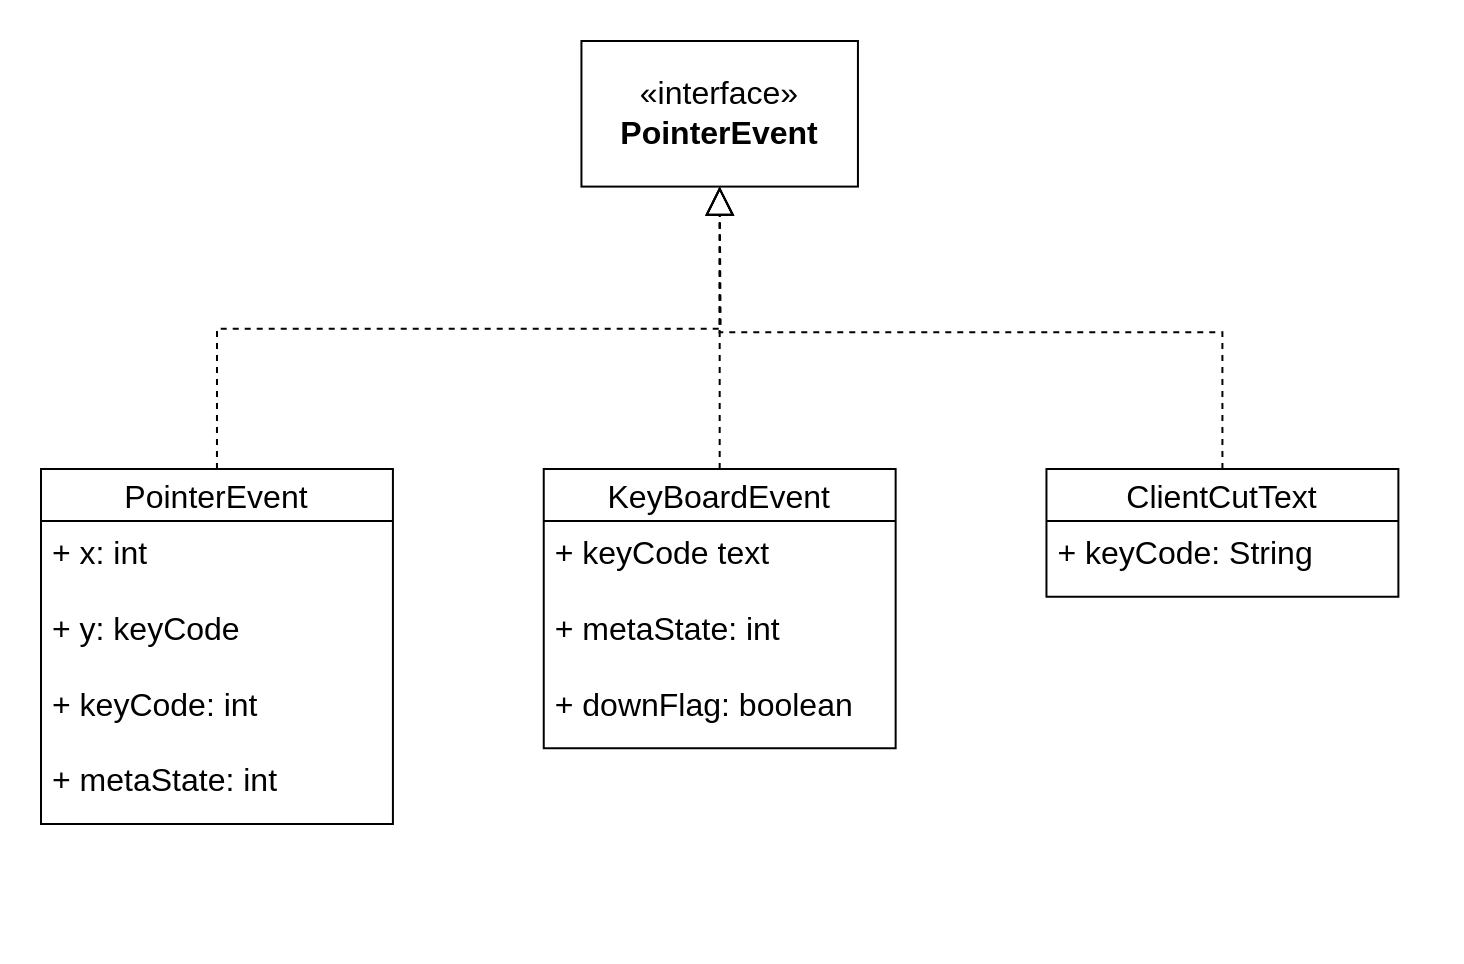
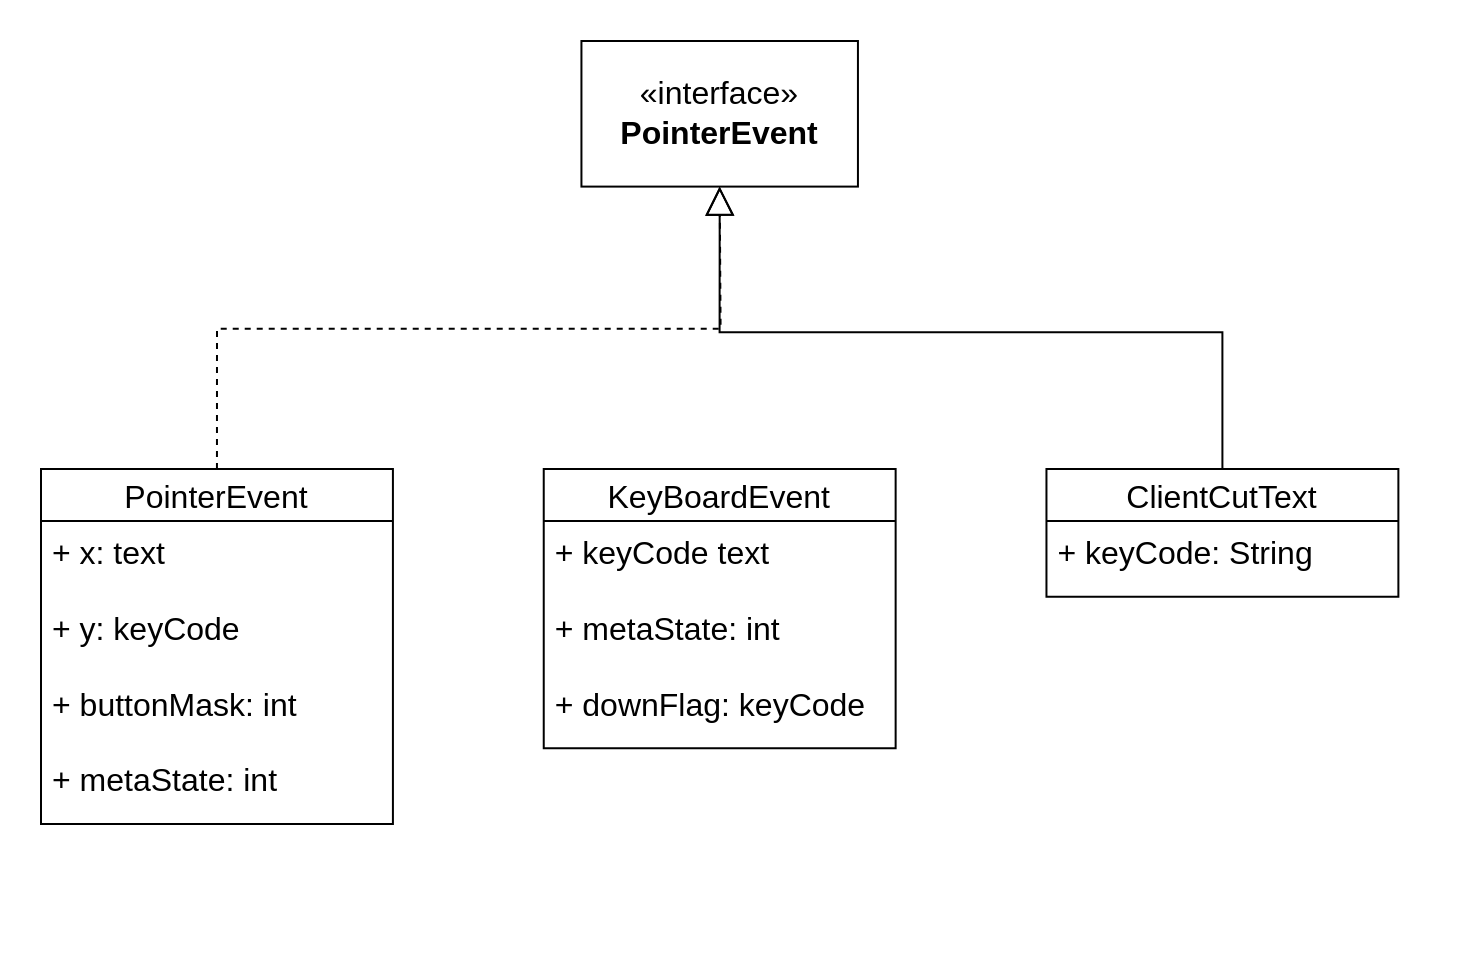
(1038, 332) -> (1038, 332)
(720, 401) -> none
(107, 553) -> (120, 553)
(161, 705) -> (188, 705)
(704, 705) -> (708, 705)
